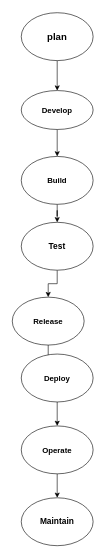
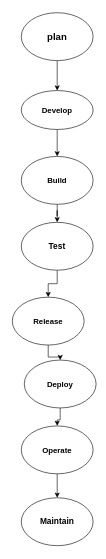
(57, 378) -> (60, 384)
